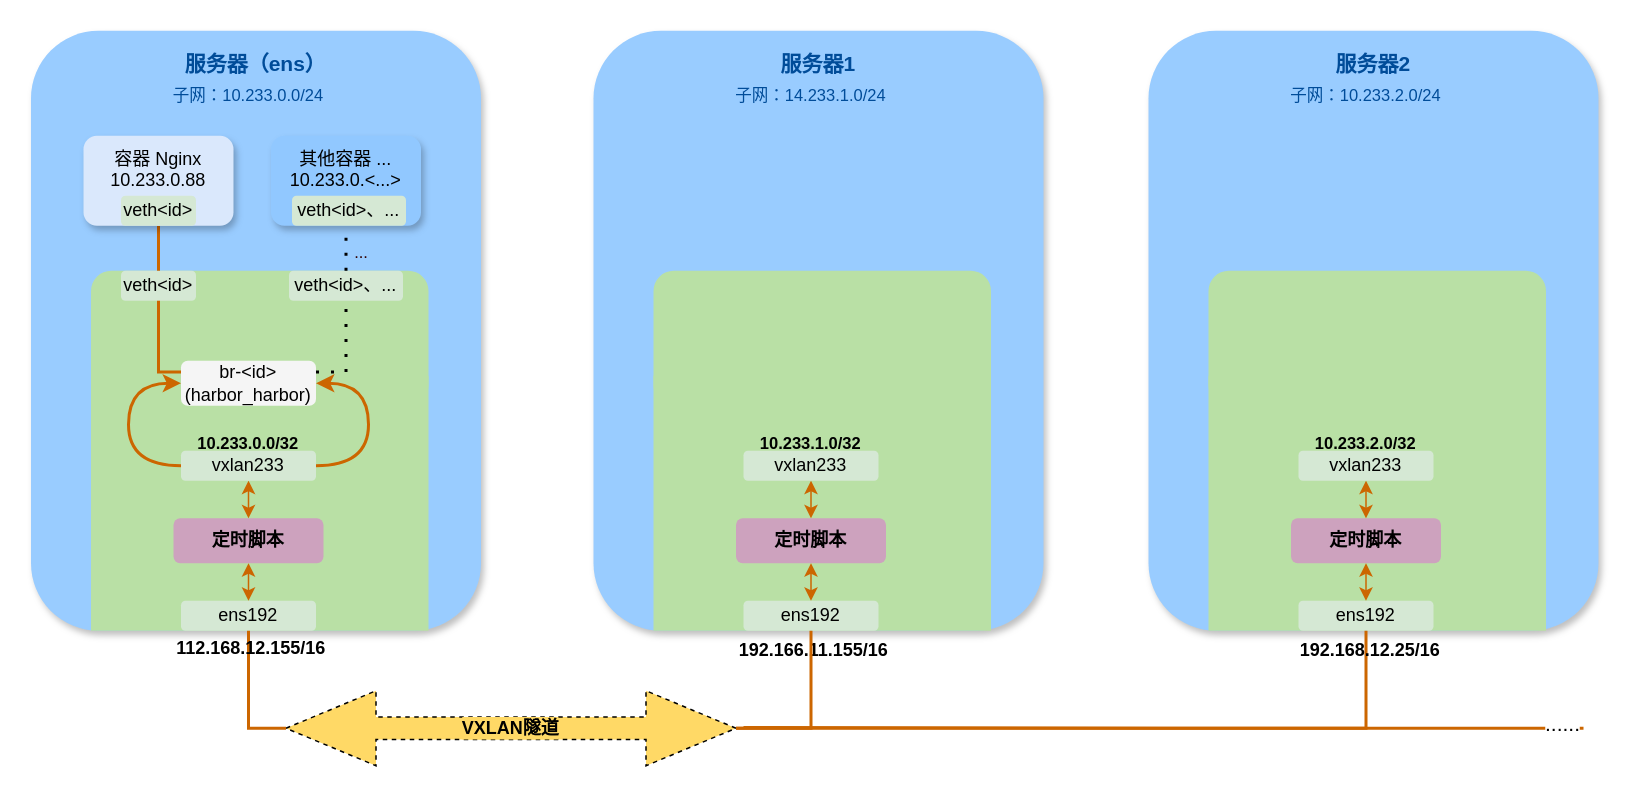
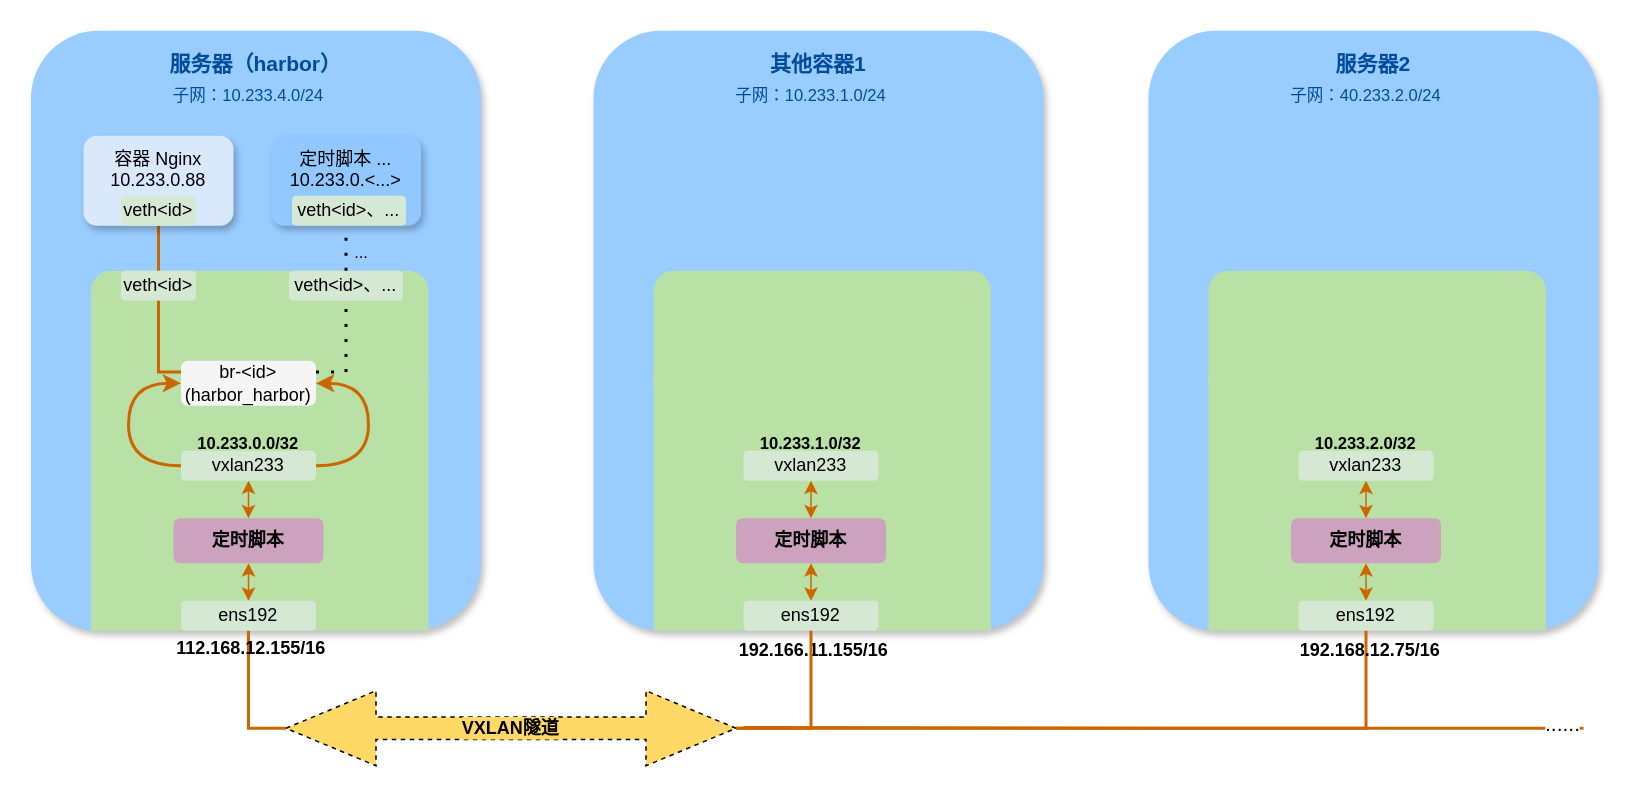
(256, 76) -> (256, 76)
(818, 76) -> (818, 76)
(252, 96) -> (252, 96)
(814, 96) -> (814, 96)
(1369, 96) -> (1369, 96)
(346, 181) -> (346, 181)
(1370, 650) -> (1370, 650)
